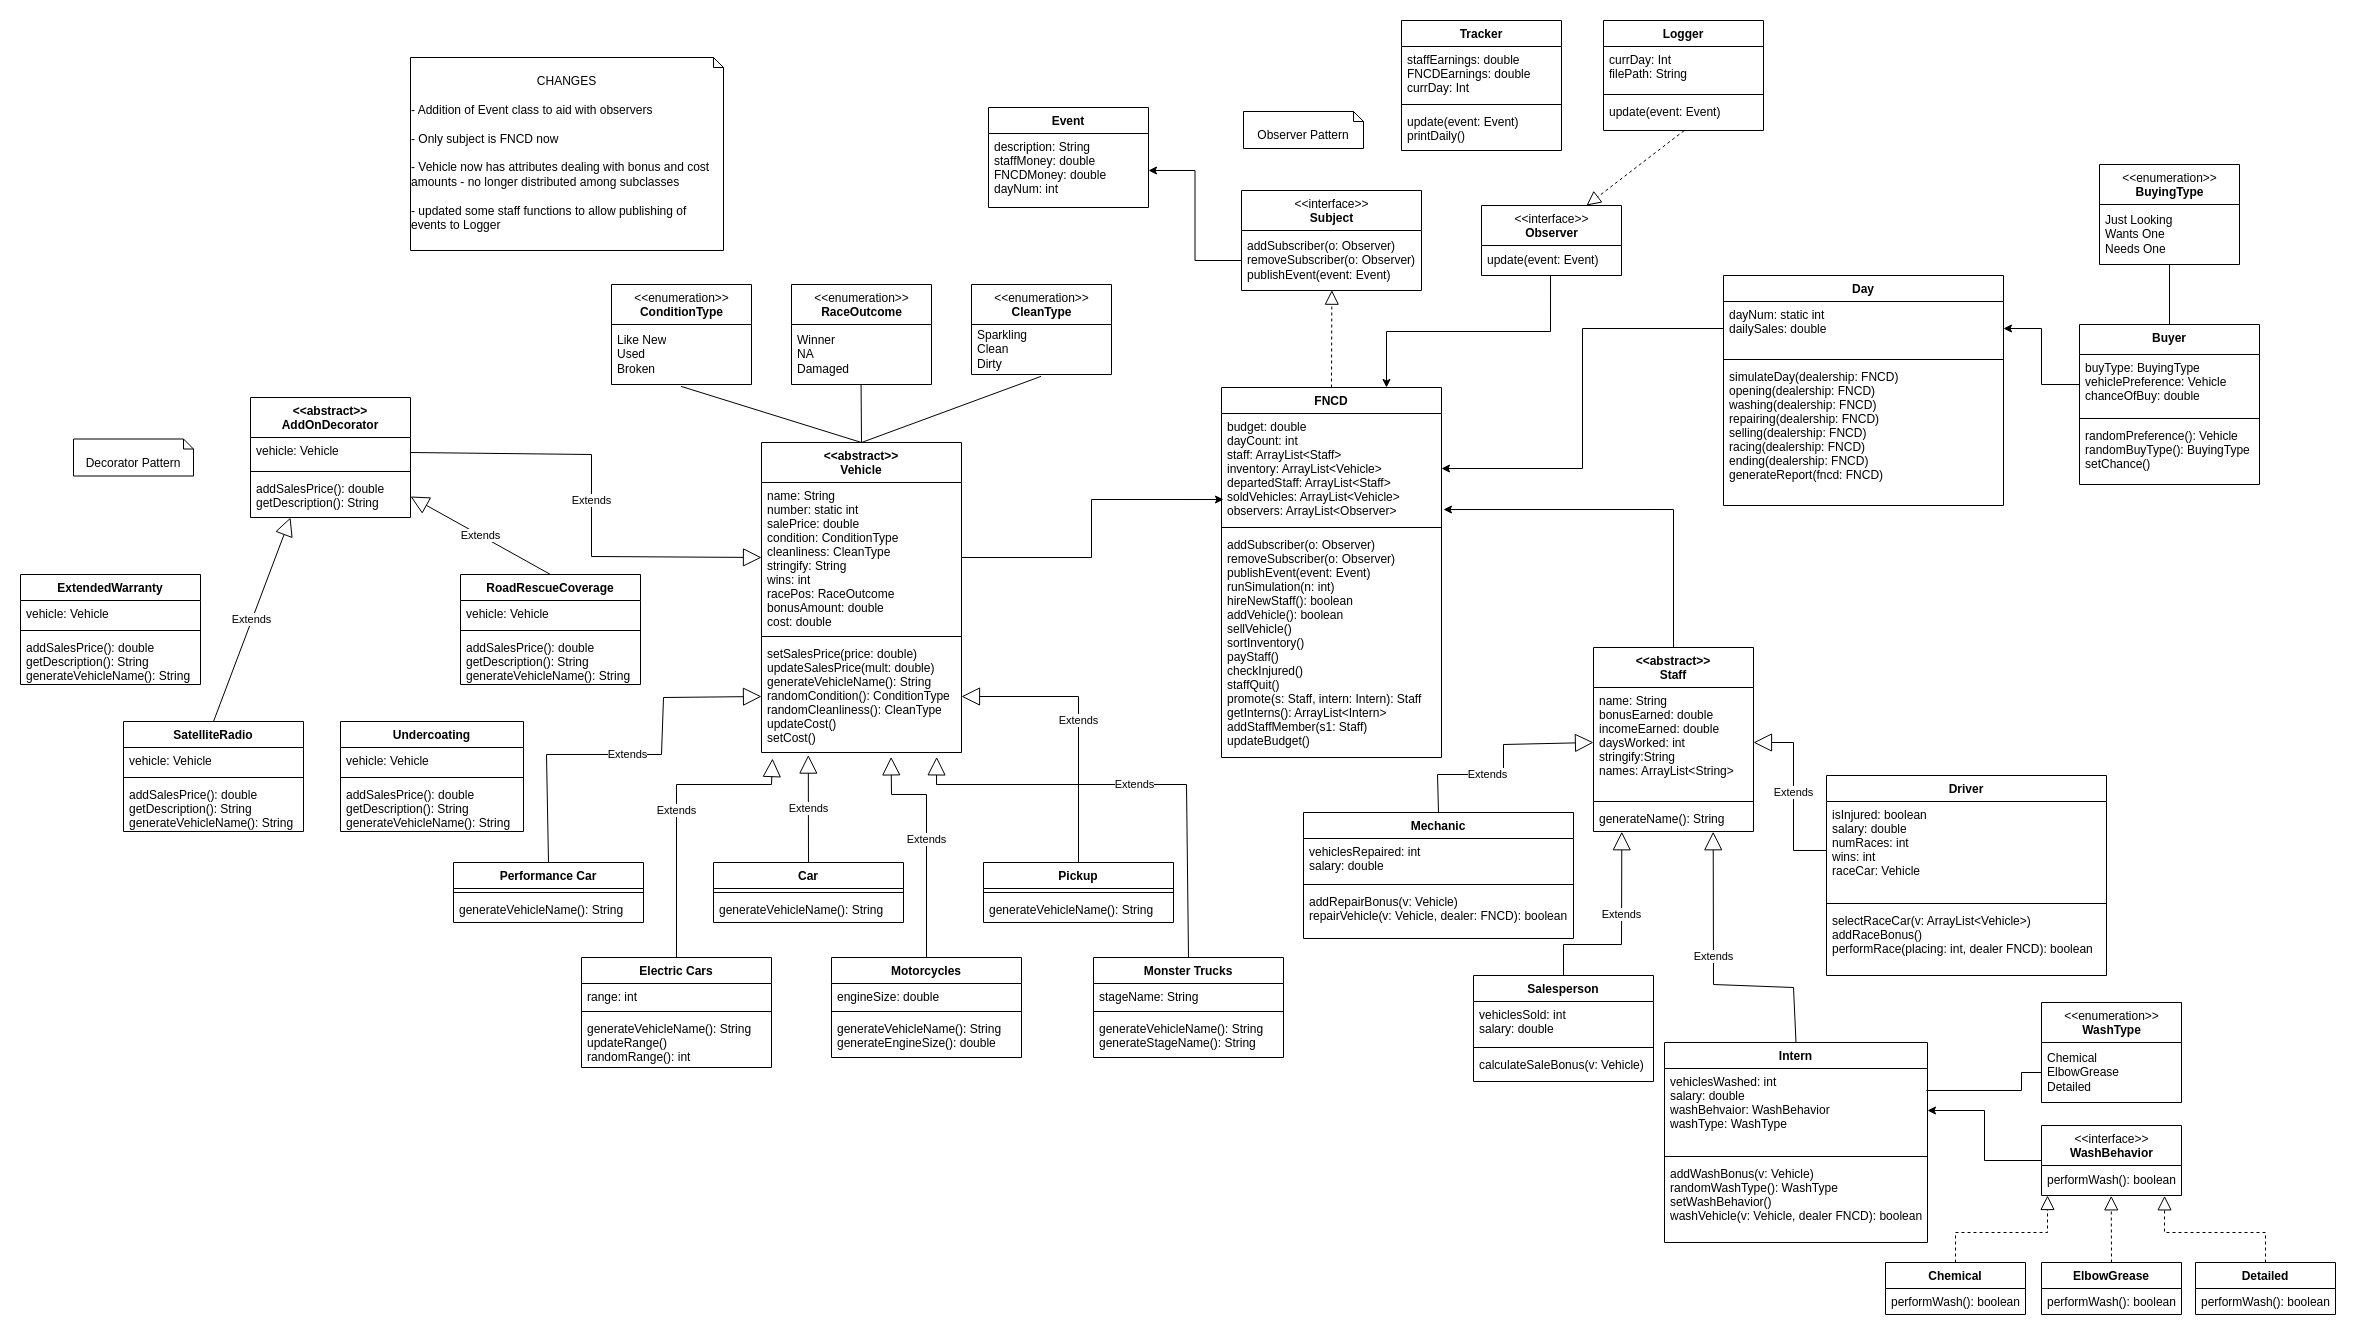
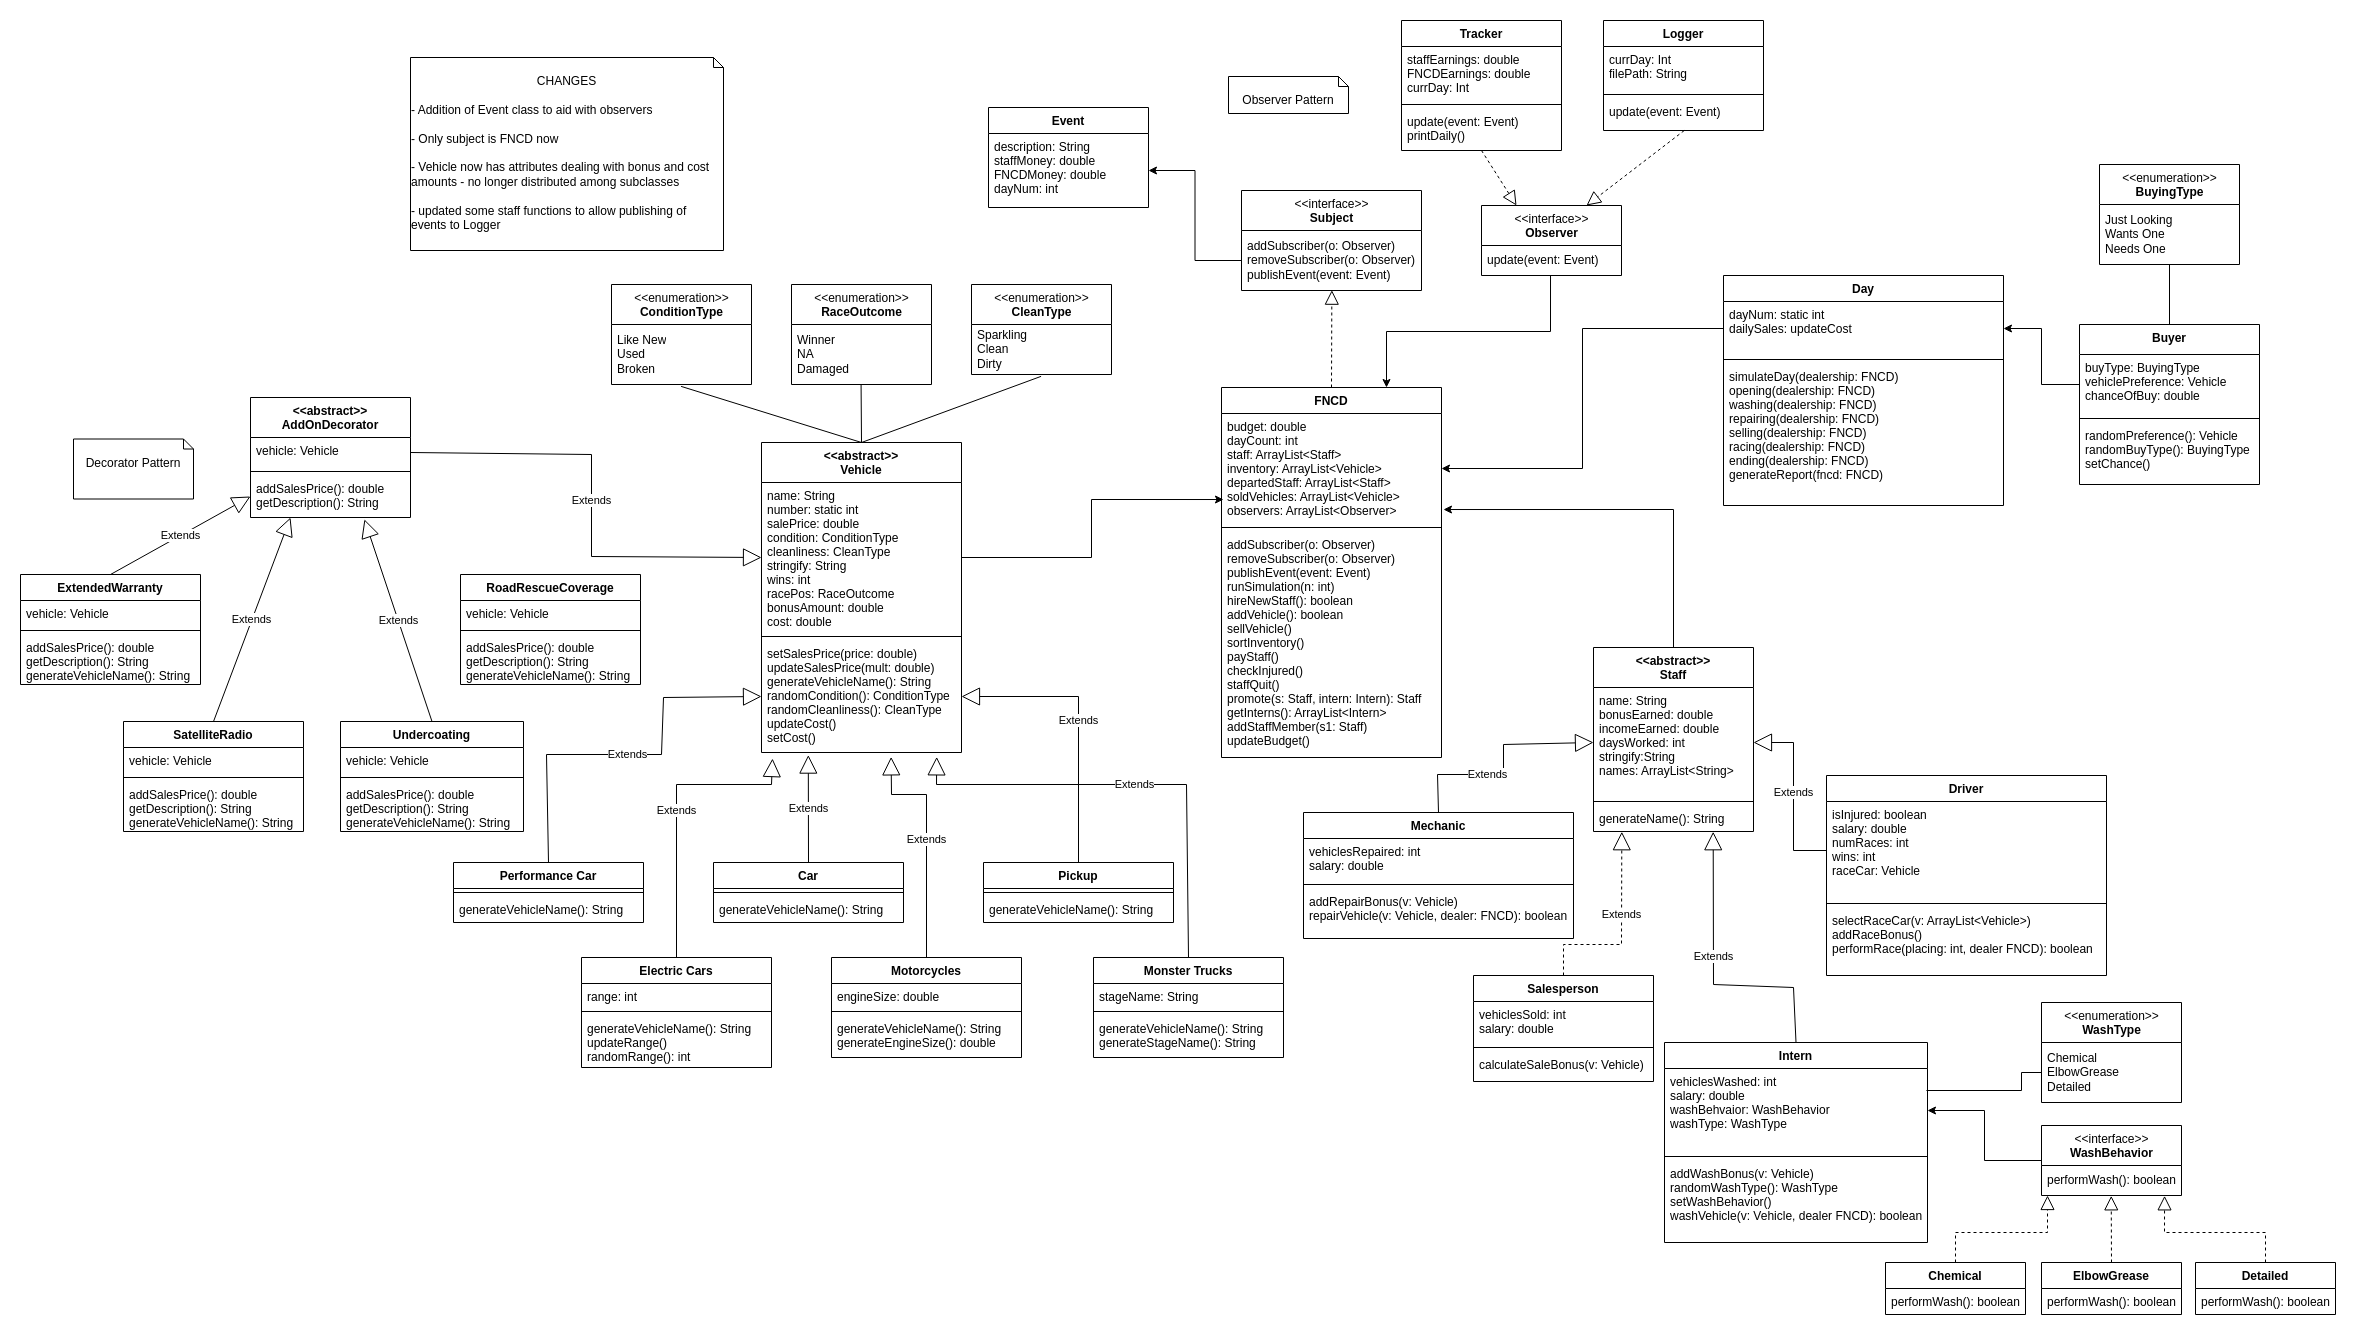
(1304, 130) -> (1289, 95)
none -> (1495, 172)
(1782, 315) -> (1782, 315)
(134, 458) -> (134, 469)
none -> (173, 540)
(488, 540) -> none
none -> (401, 629)
(1590, 945) -> (1590, 945)
